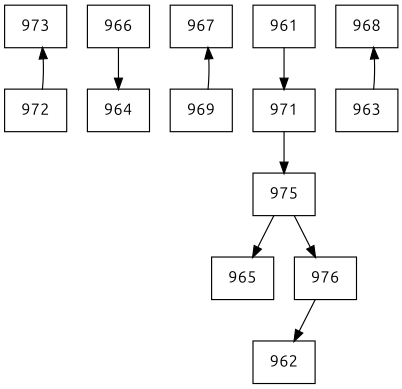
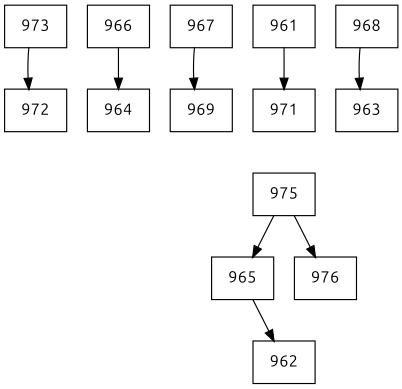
(43, 74) -> (28, 63)
(209, 74) -> (194, 63)
(375, 74) -> (359, 63)
(284, 147) -> none
(307, 315) -> (261, 315)
